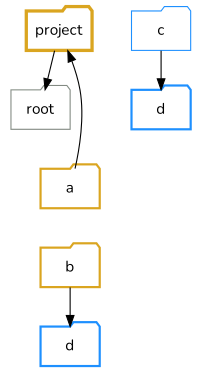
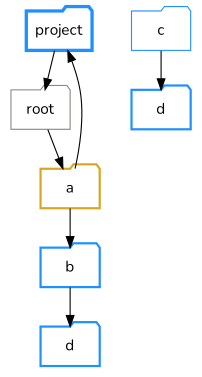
(59, 31) -> (59, 31)
none -> (53, 144)
none -> (70, 223)
(70, 267) -> (70, 267)
